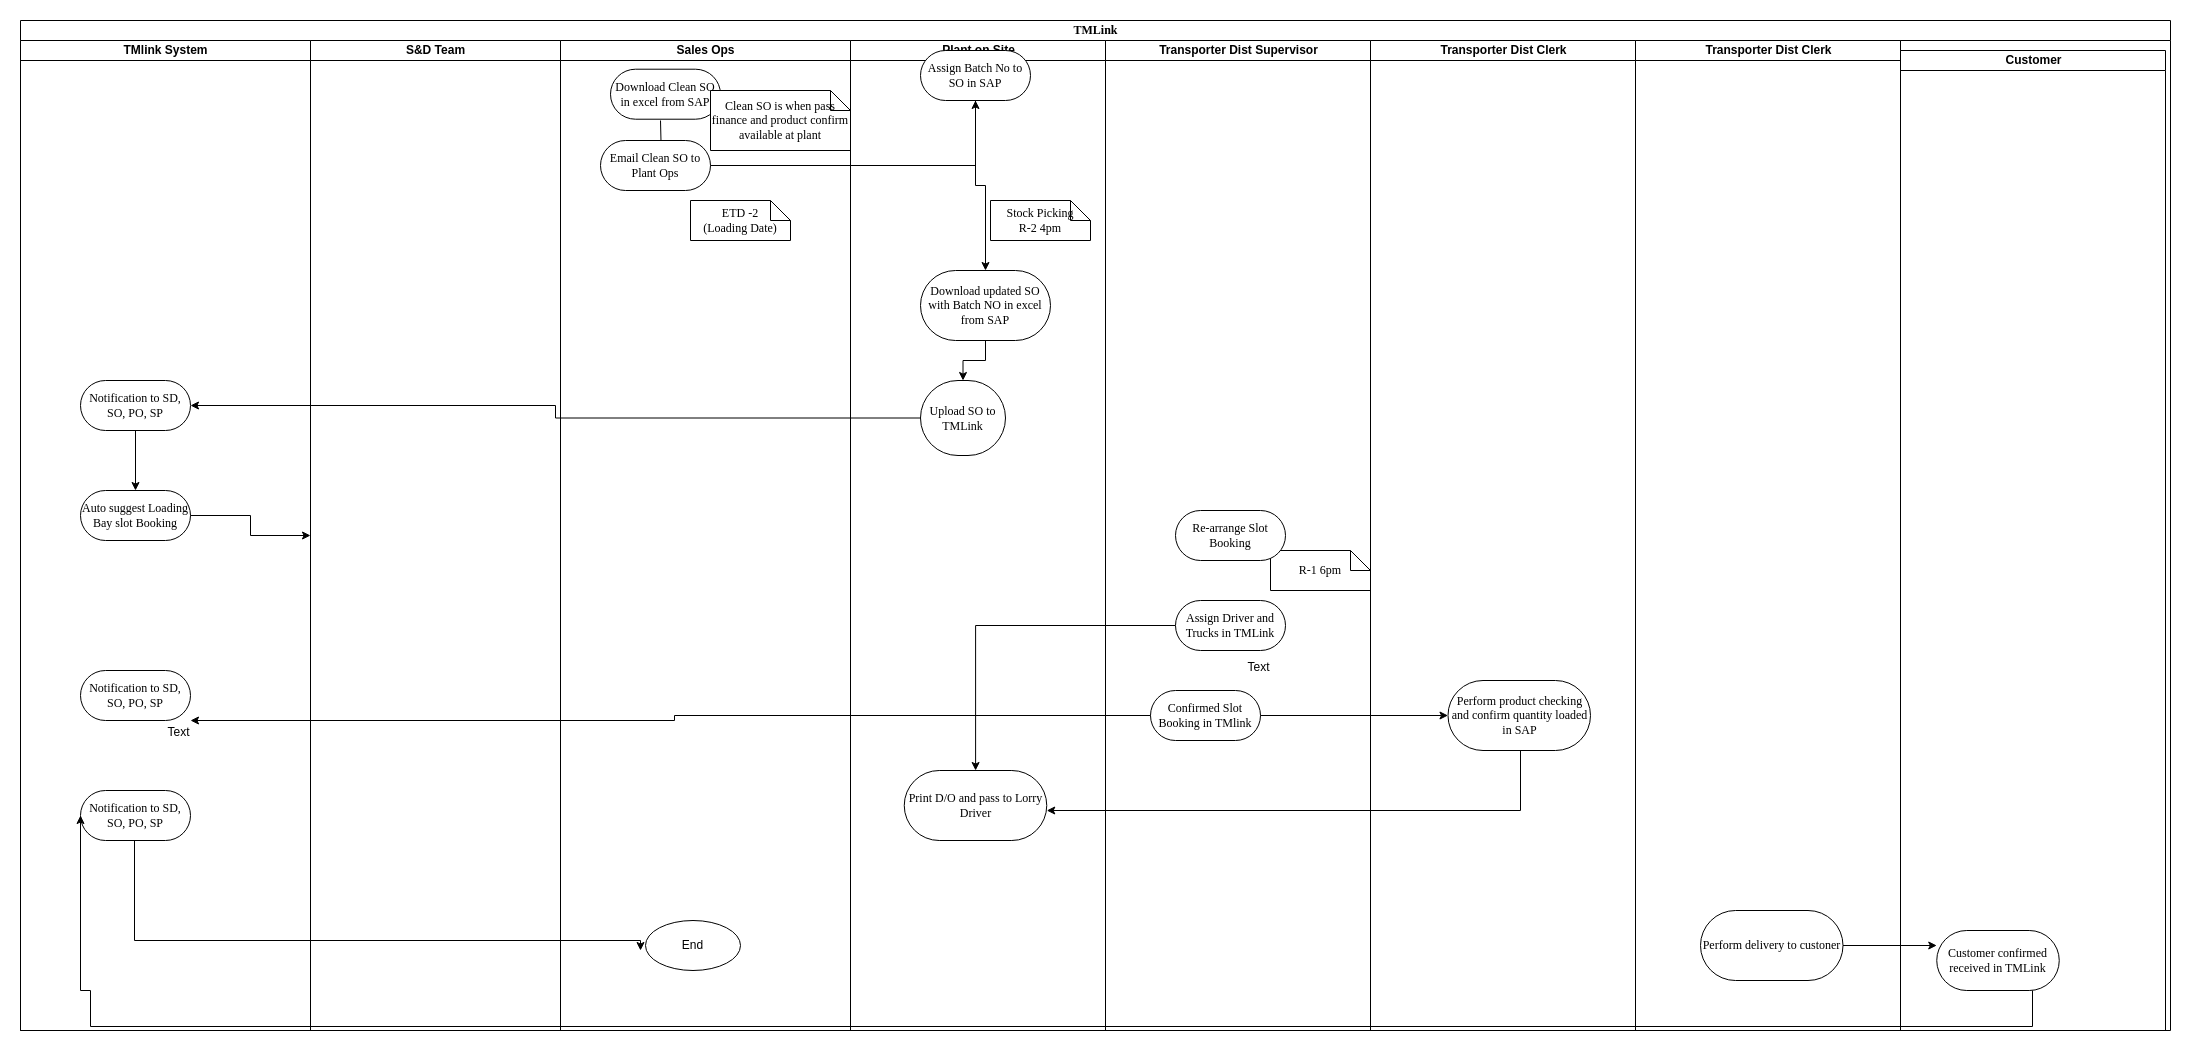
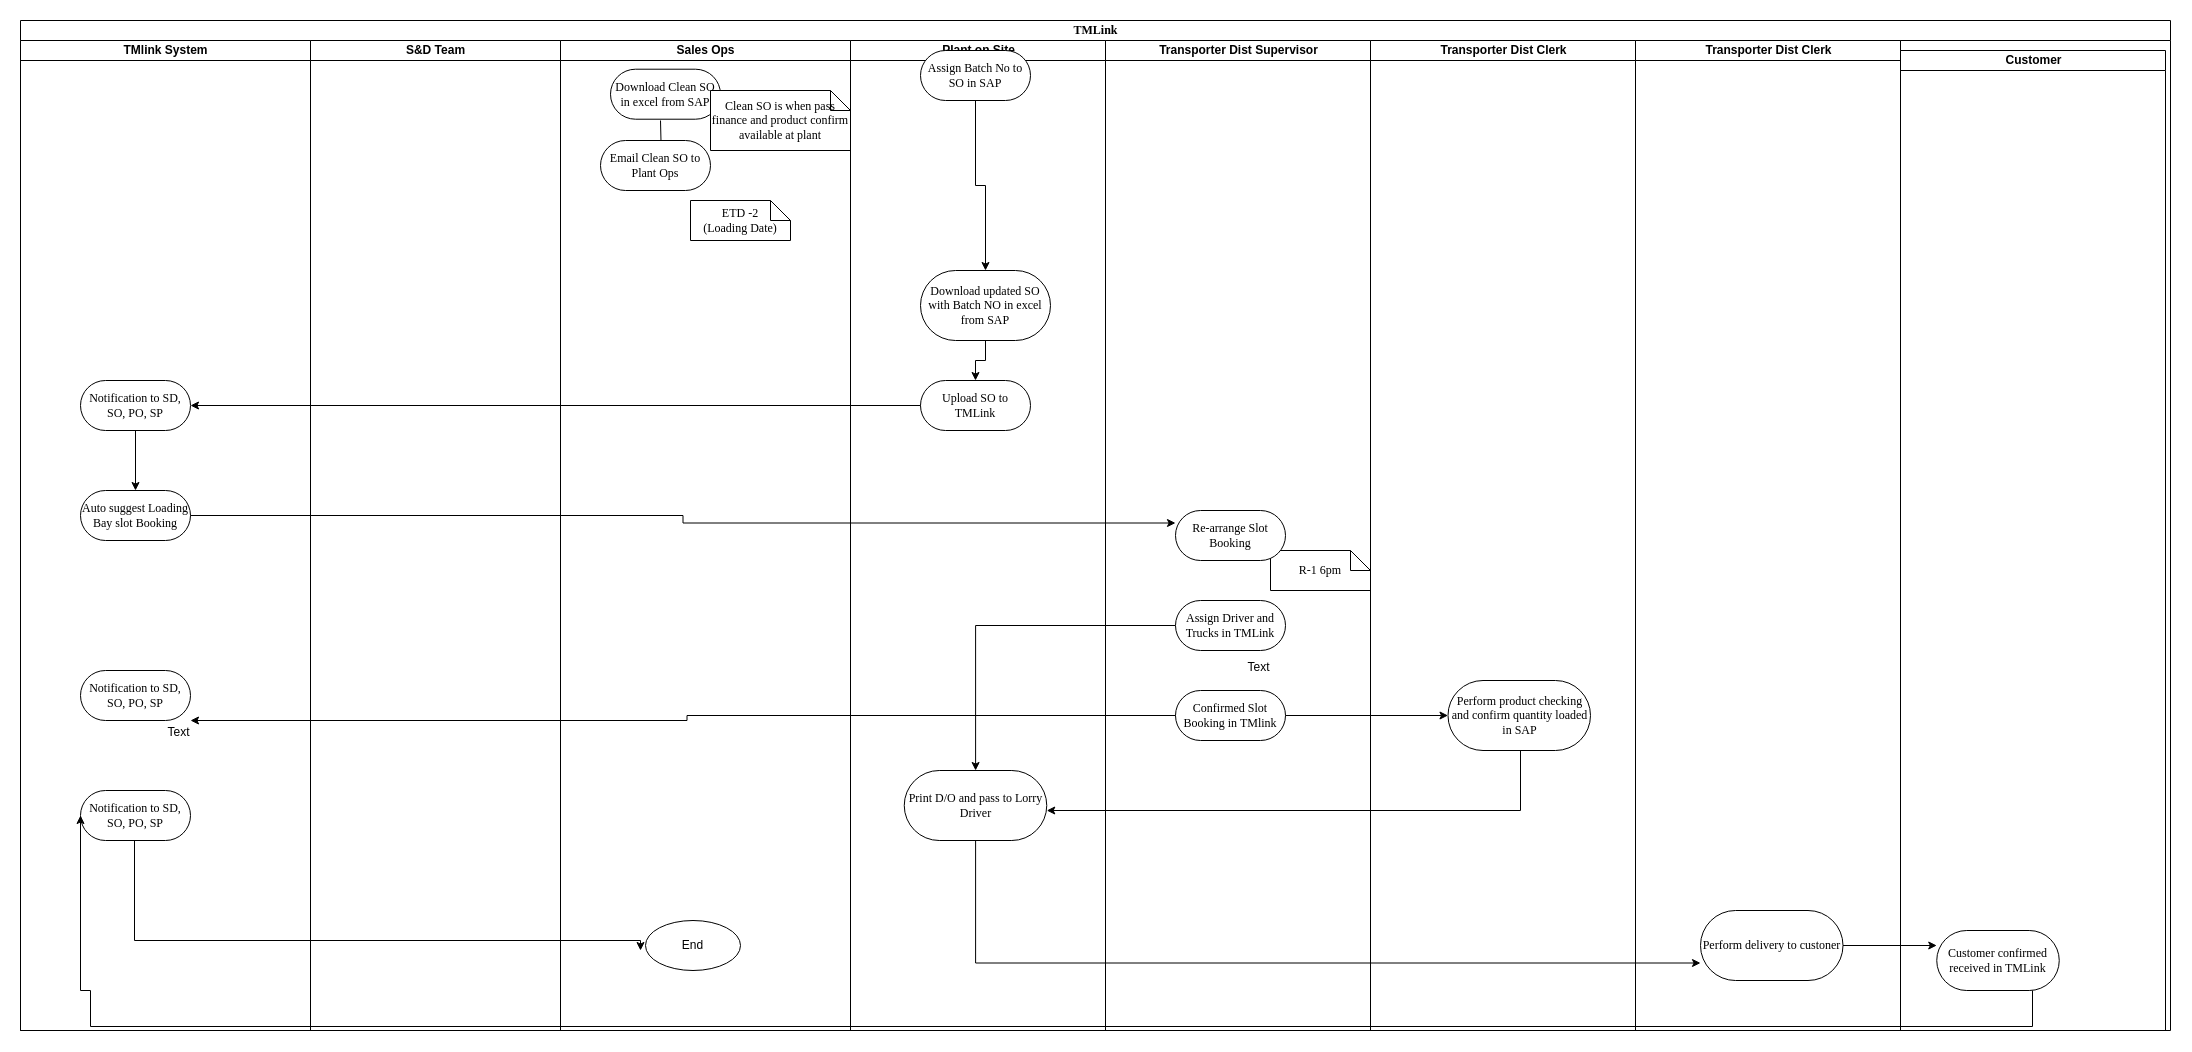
(842, 166) -> none
(1041, 221) -> none
(963, 418) -> (976, 406)
(266, 536) -> (705, 523)
(1206, 716) -> (1231, 716)
none -> (1274, 963)
